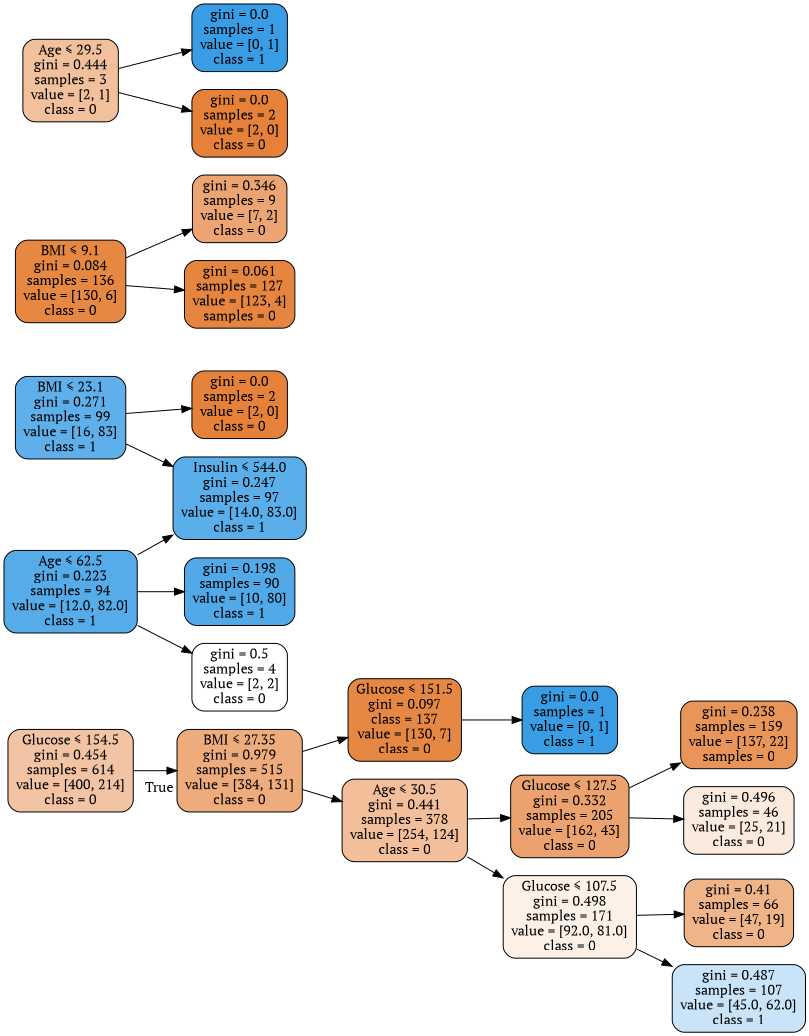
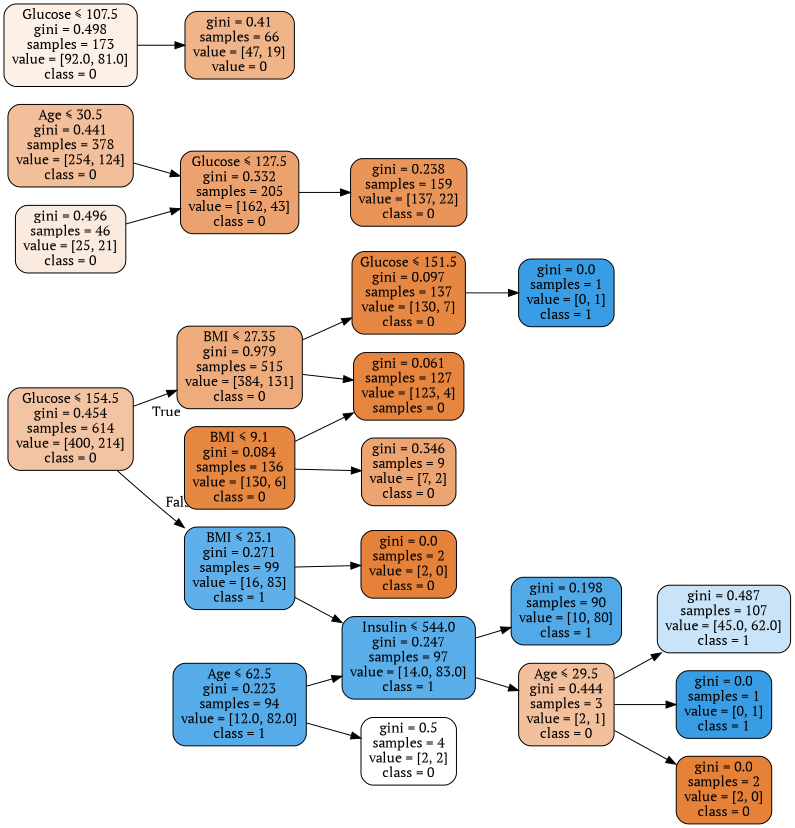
none -> (146, 496)
(156, 592) -> (488, 634)
none -> (492, 683)
(405, 719) -> (409, 292)
(739, 757) -> (409, 214)
(317, 794) -> (323, 377)
(651, 818) -> (148, 218)
(481, 865) -> none
(570, 916) -> (71, 45)
(739, 935) -> (240, 67)
(650, 955) -> (633, 668)
